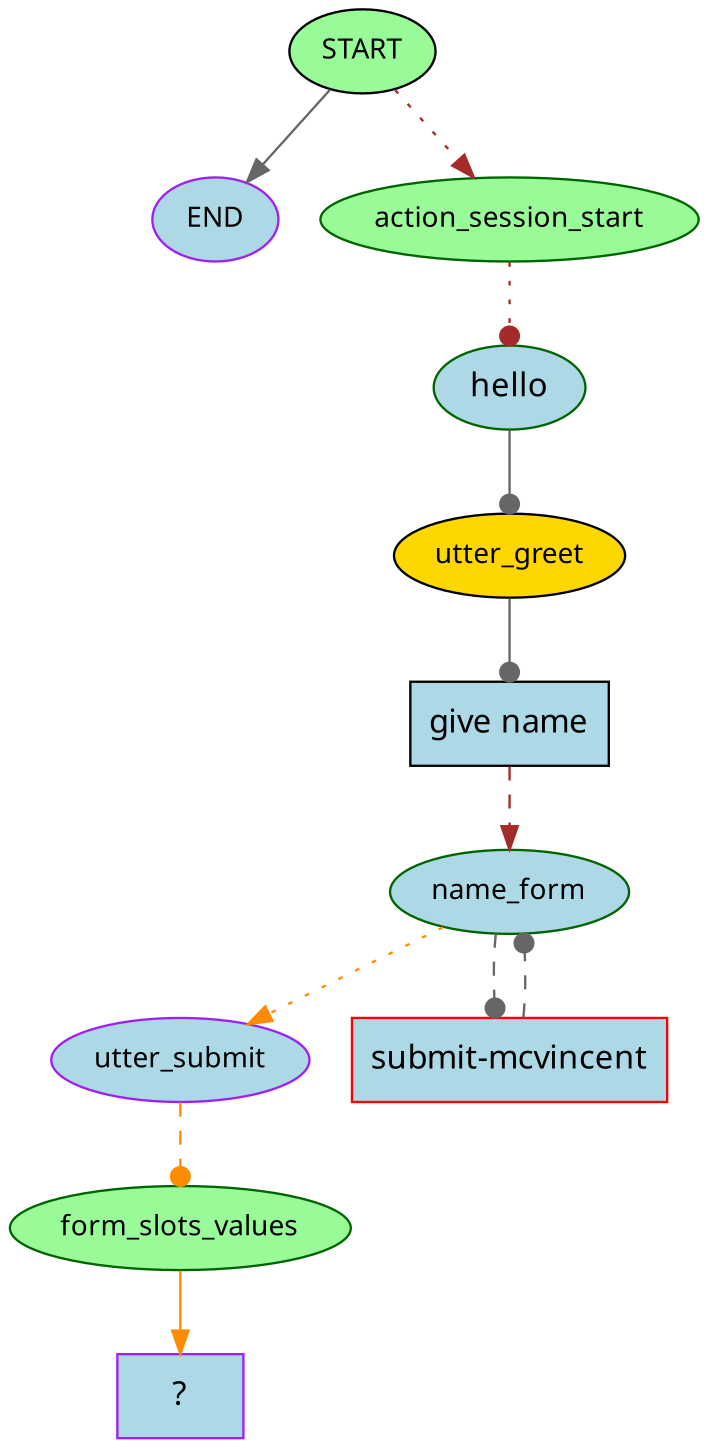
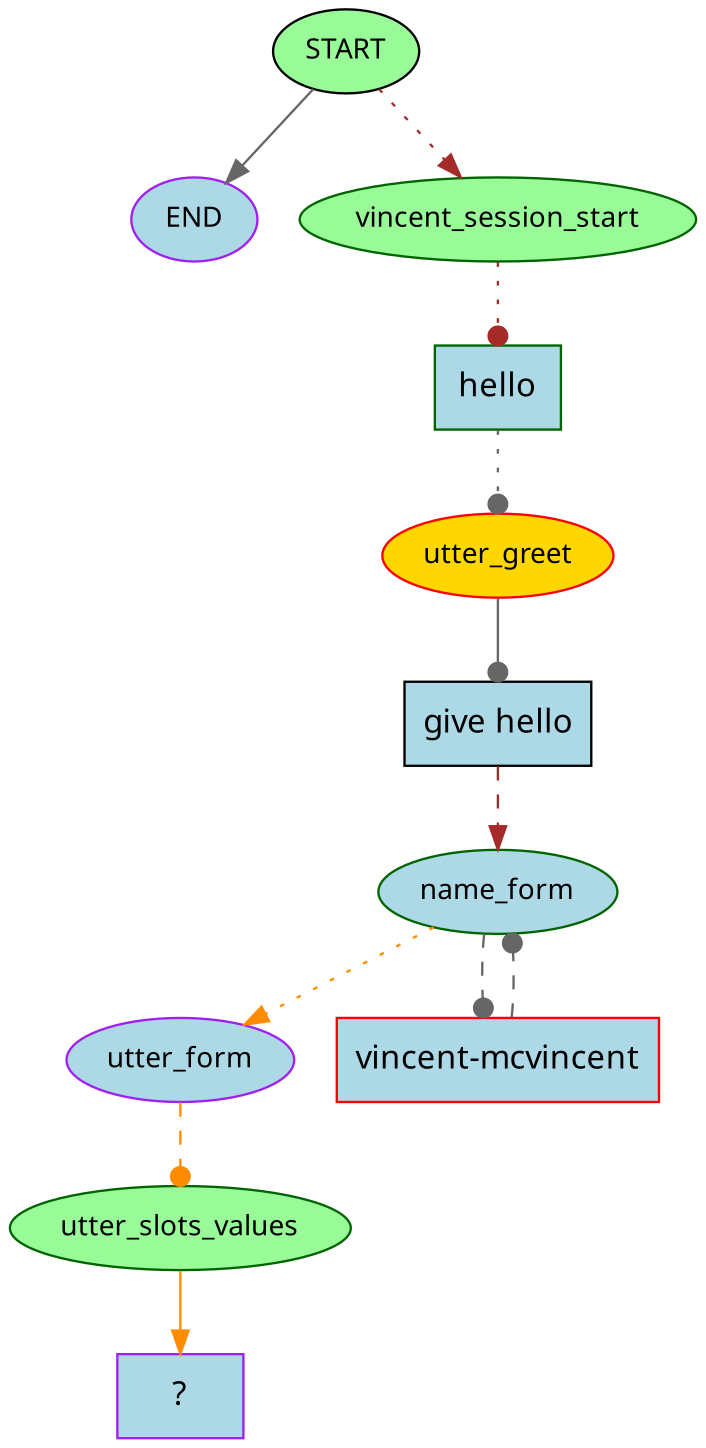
(510, 219) -> (498, 219)
(510, 388) -> (498, 388)
(510, 462) -> (498, 462)
(510, 556) -> (498, 556)
(510, 724) -> (498, 724)
(180, 1060) -> (180, 1060)
(510, 1060) -> (498, 1060)
(180, 1228) -> (180, 1228)
